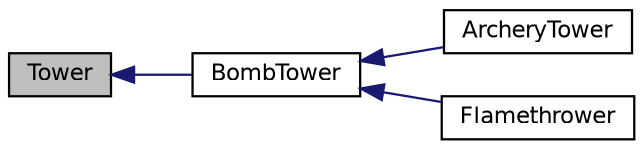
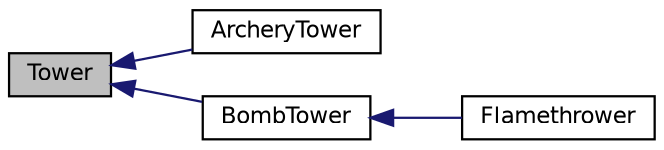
(414, 52) -> (163, 55)
